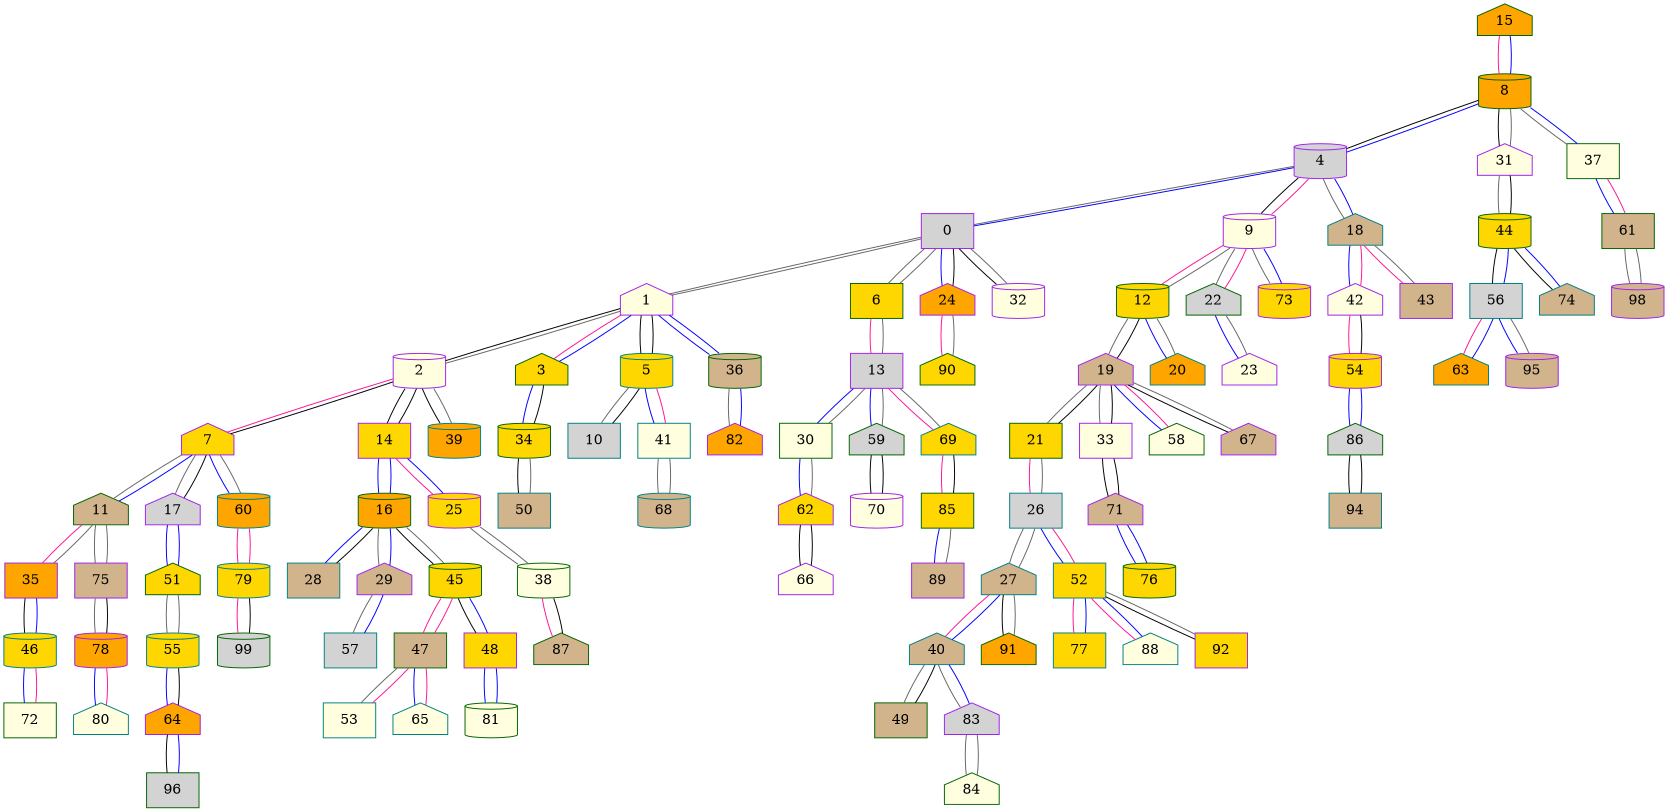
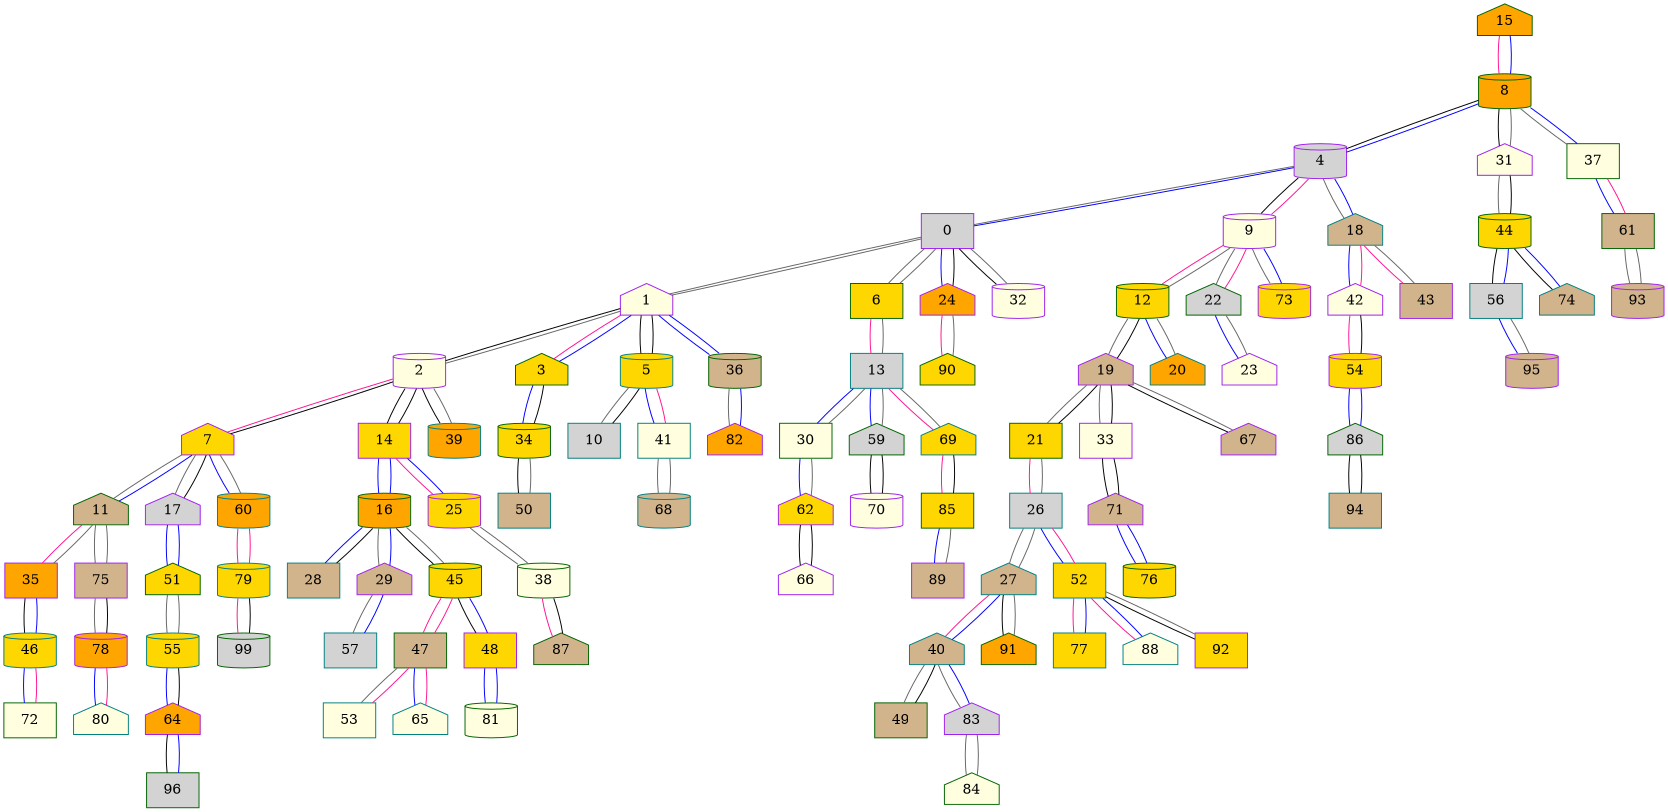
(1638, 301) -> (1638, 301)
(877, 371) -> (877, 371)
(1461, 371) -> none
(1177, 441) -> none
